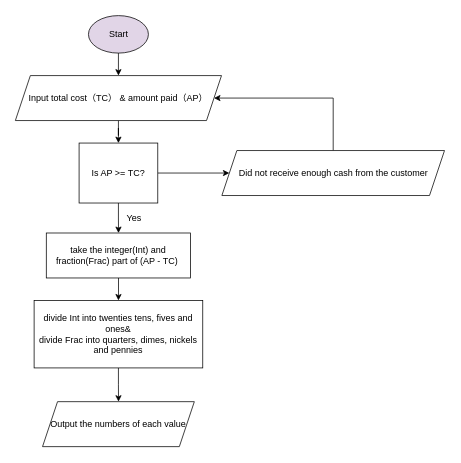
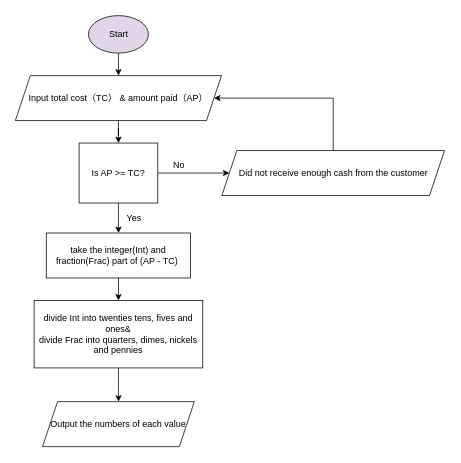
none -> (179, 165)
